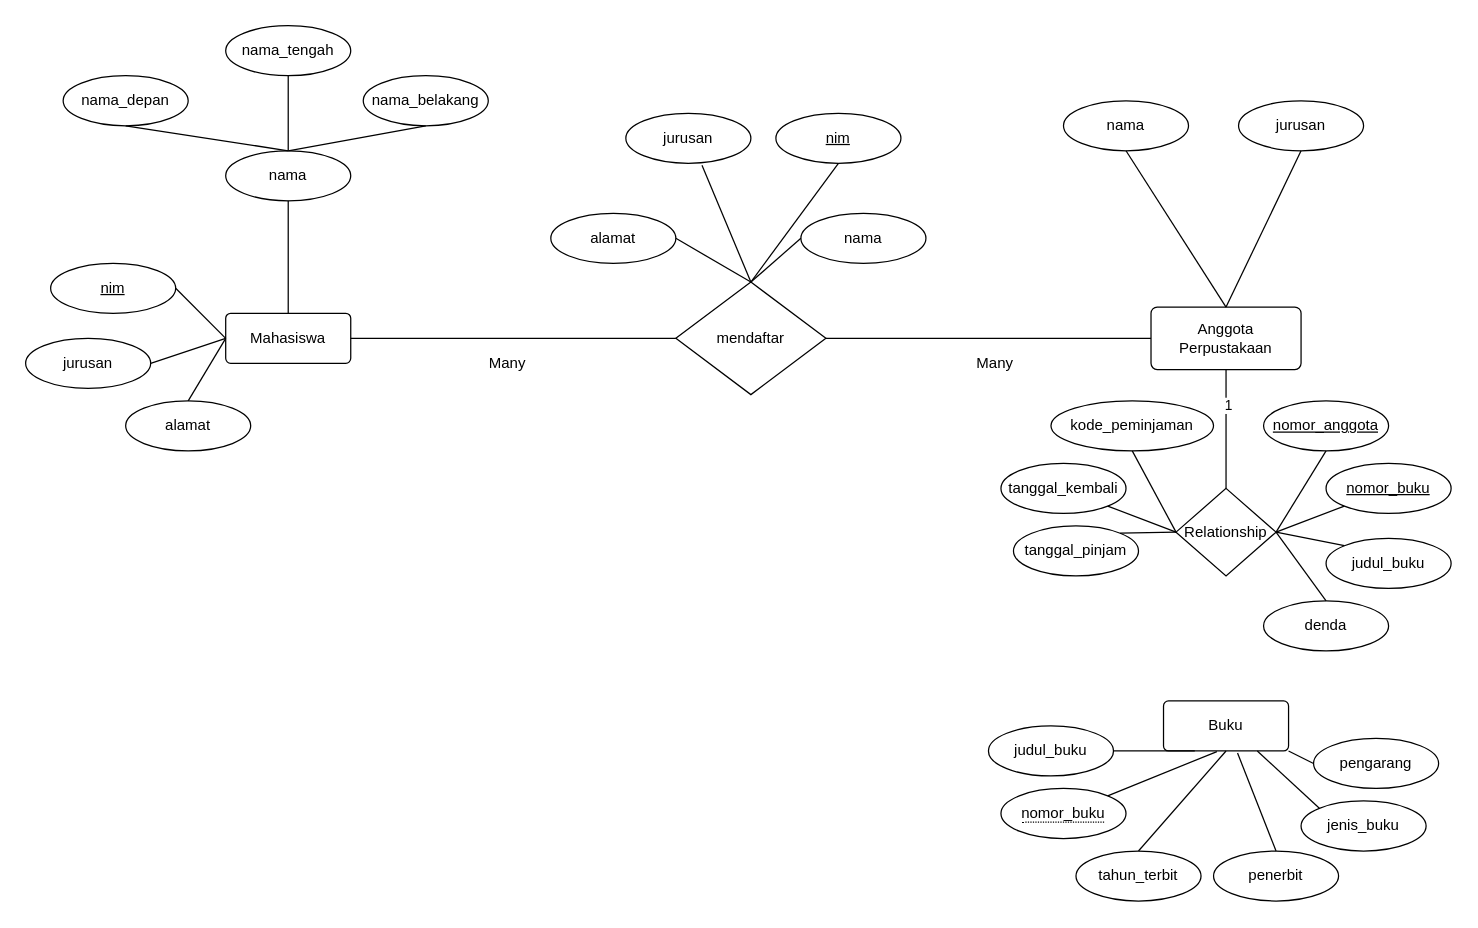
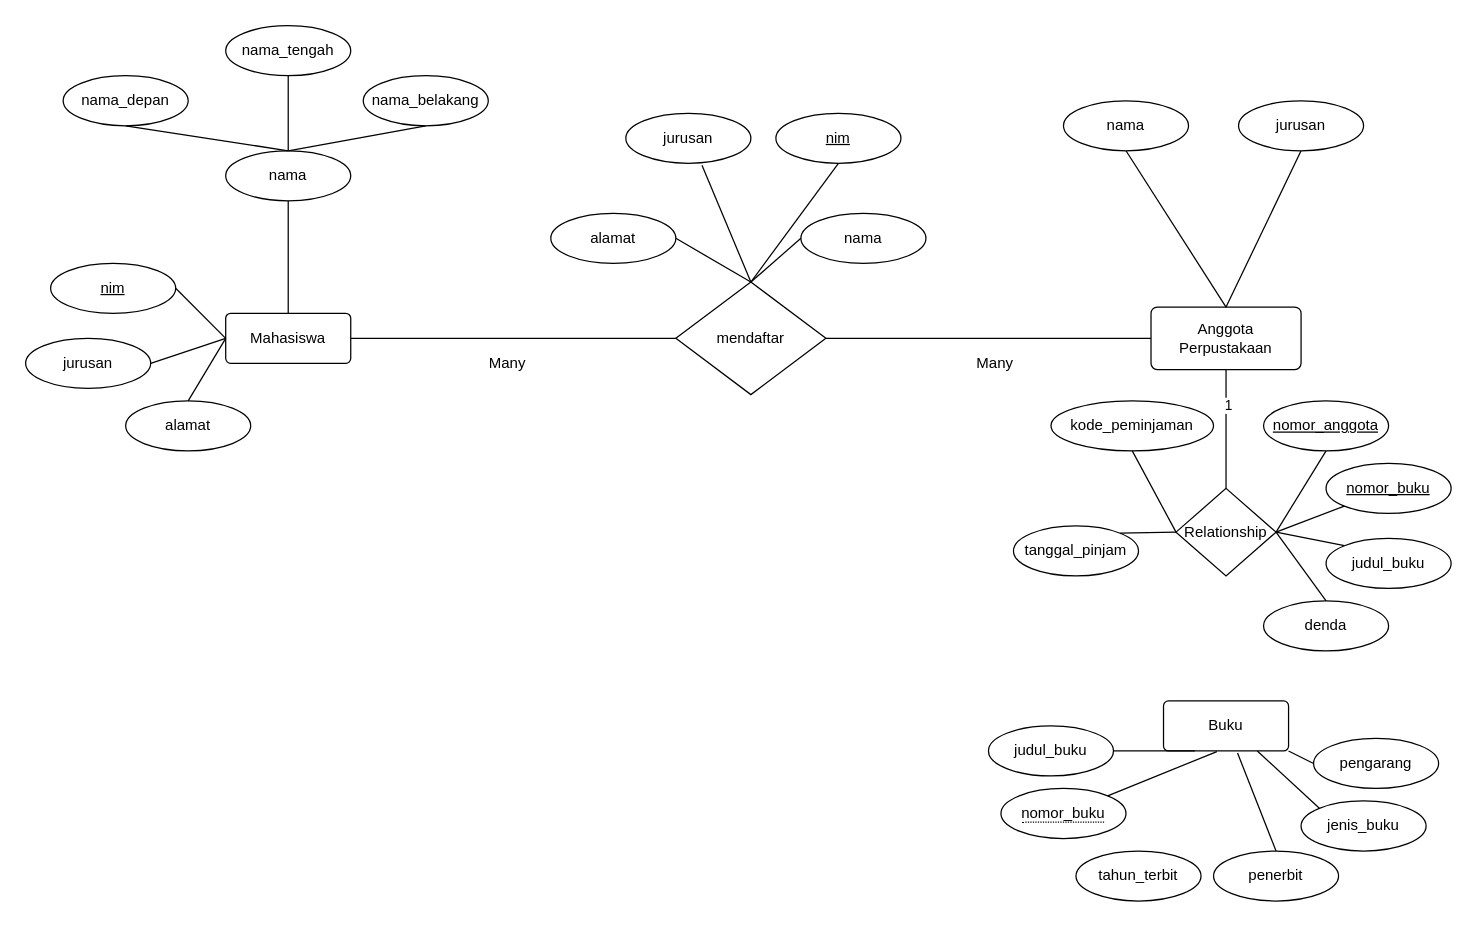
(1063, 488) -> none
(1139, 518) -> none
(1182, 801) -> none
